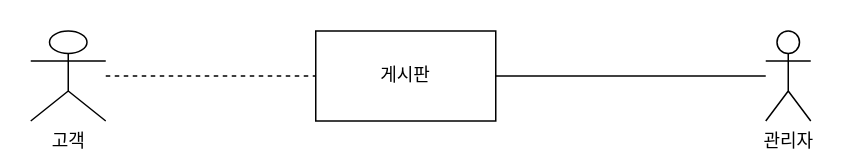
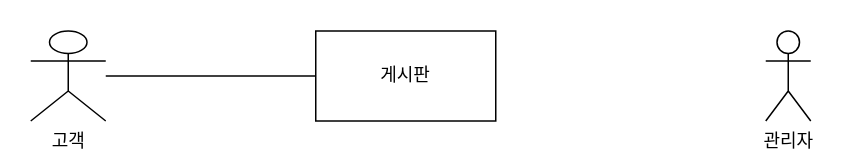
(211, 76) -> (211, 76)
(631, 76) -> none
